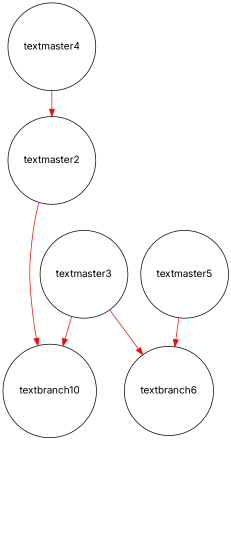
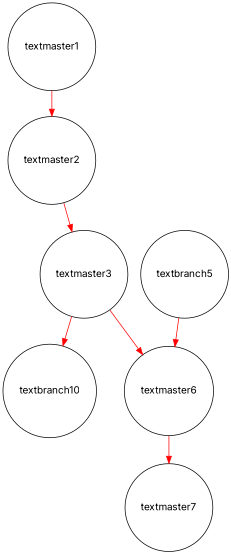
(52, 47) -> (52, 47)
(30, 270) -> (67, 214)
(185, 274) -> (185, 274)
(169, 391) -> (169, 391)
none -> (169, 508)
